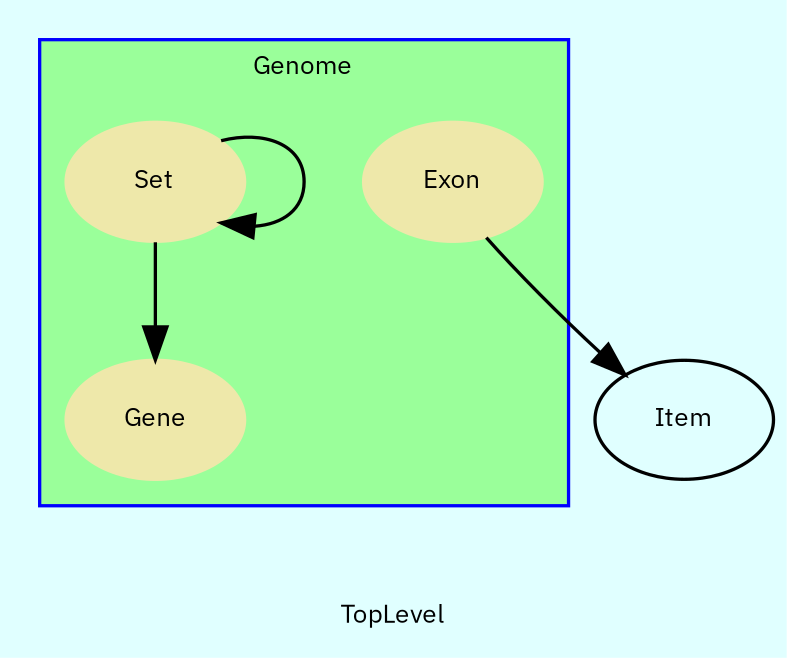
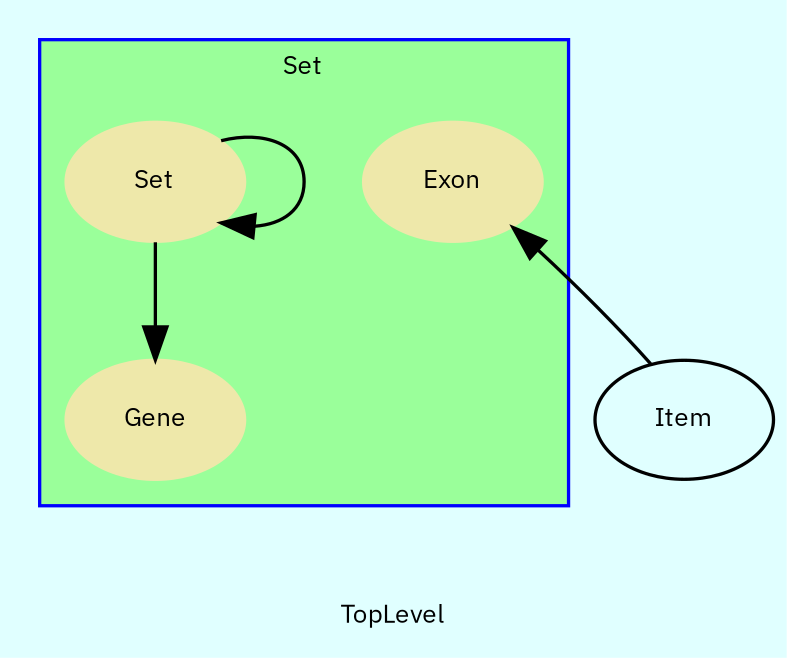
(304, 68) -> (304, 68)
(542, 296) -> (596, 305)
